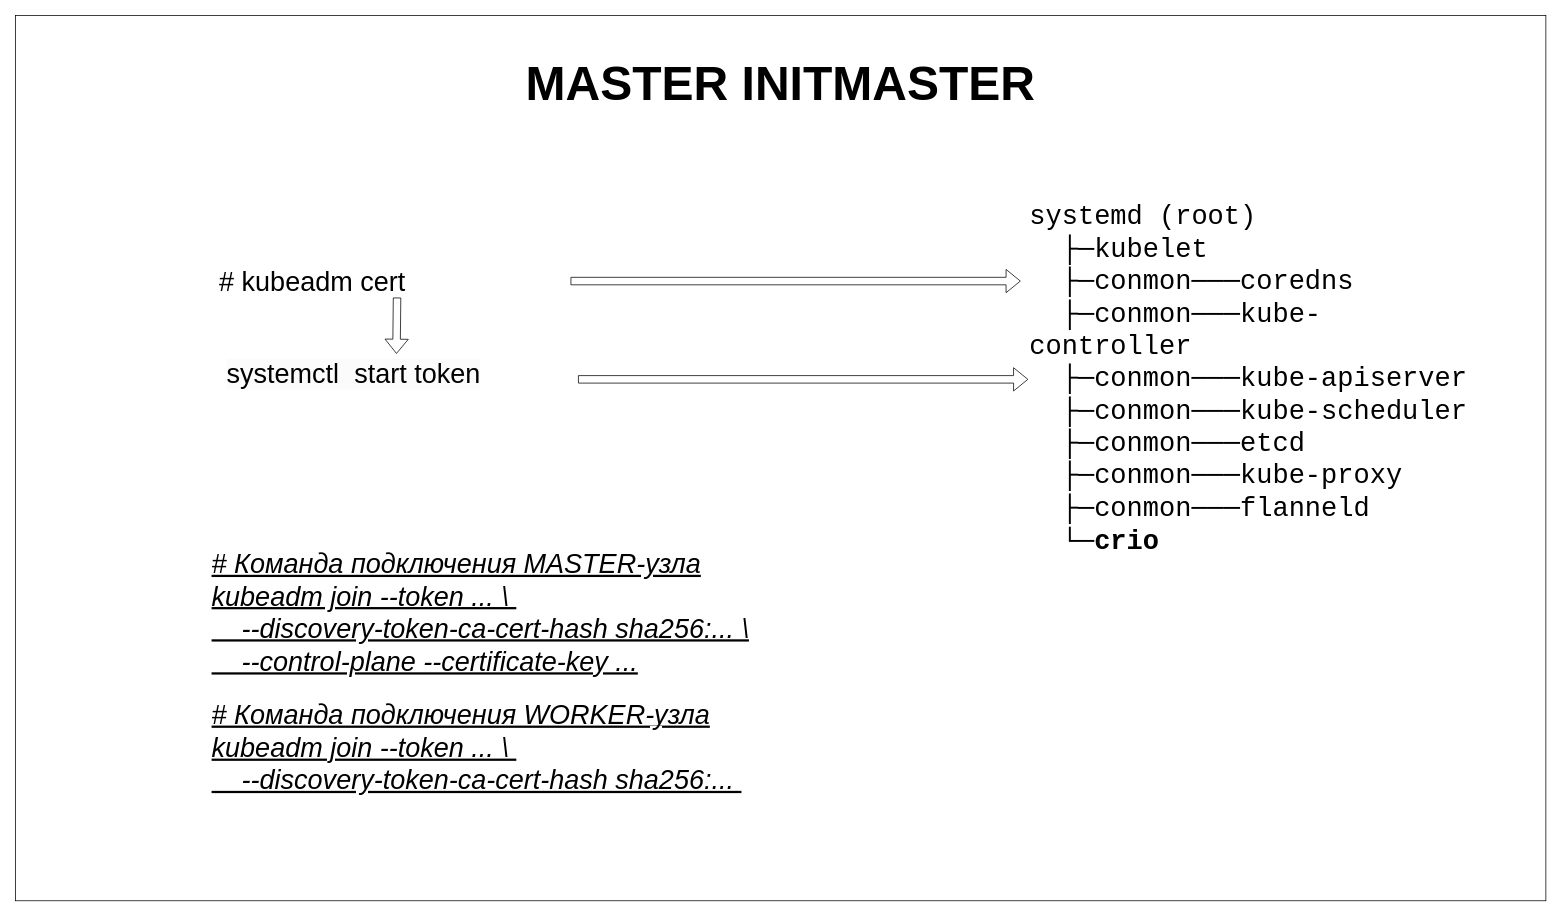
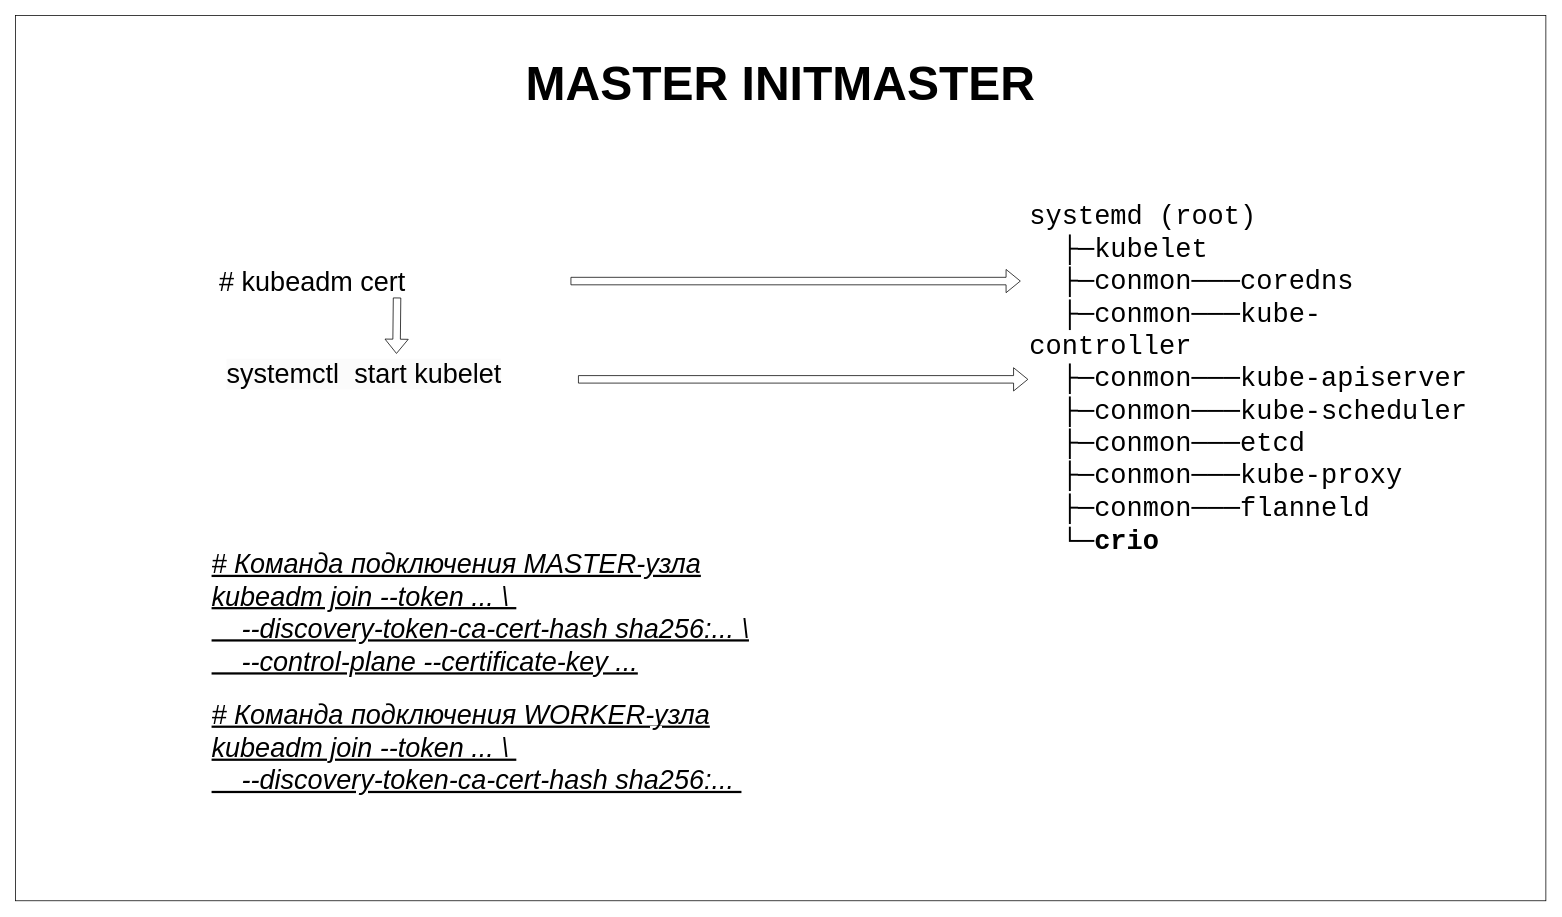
(279, 364) -> (283, 364)
